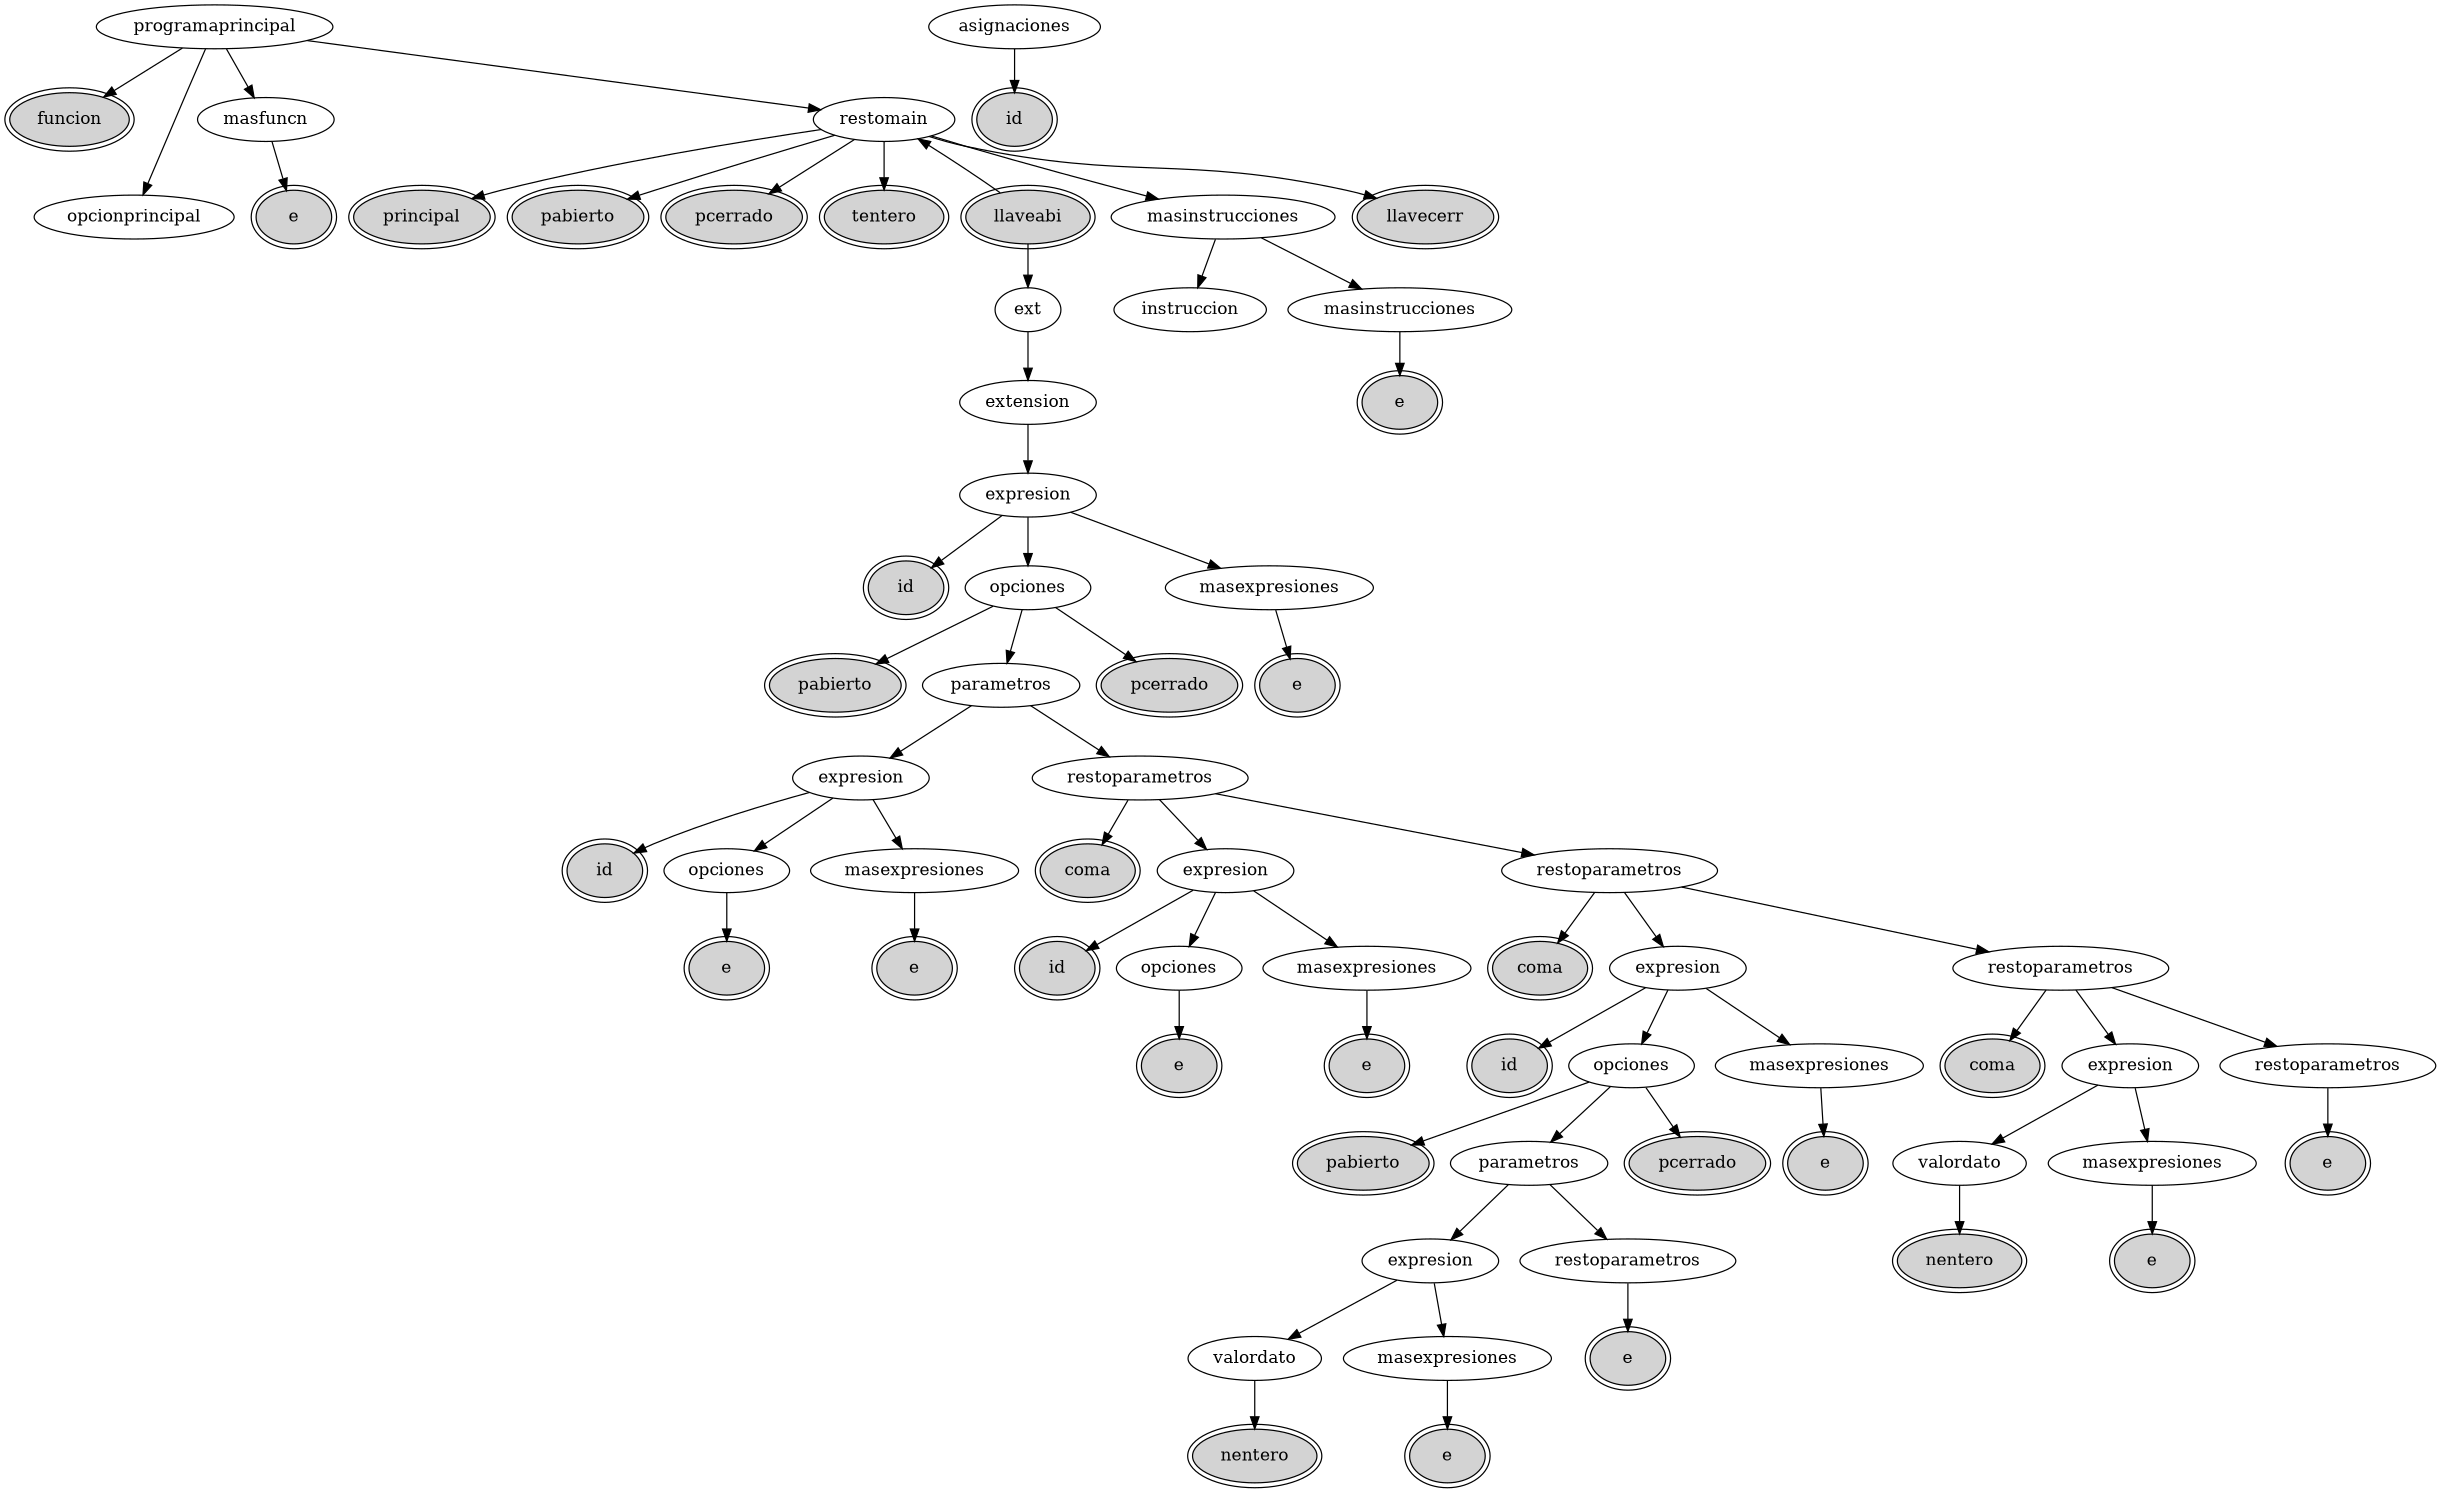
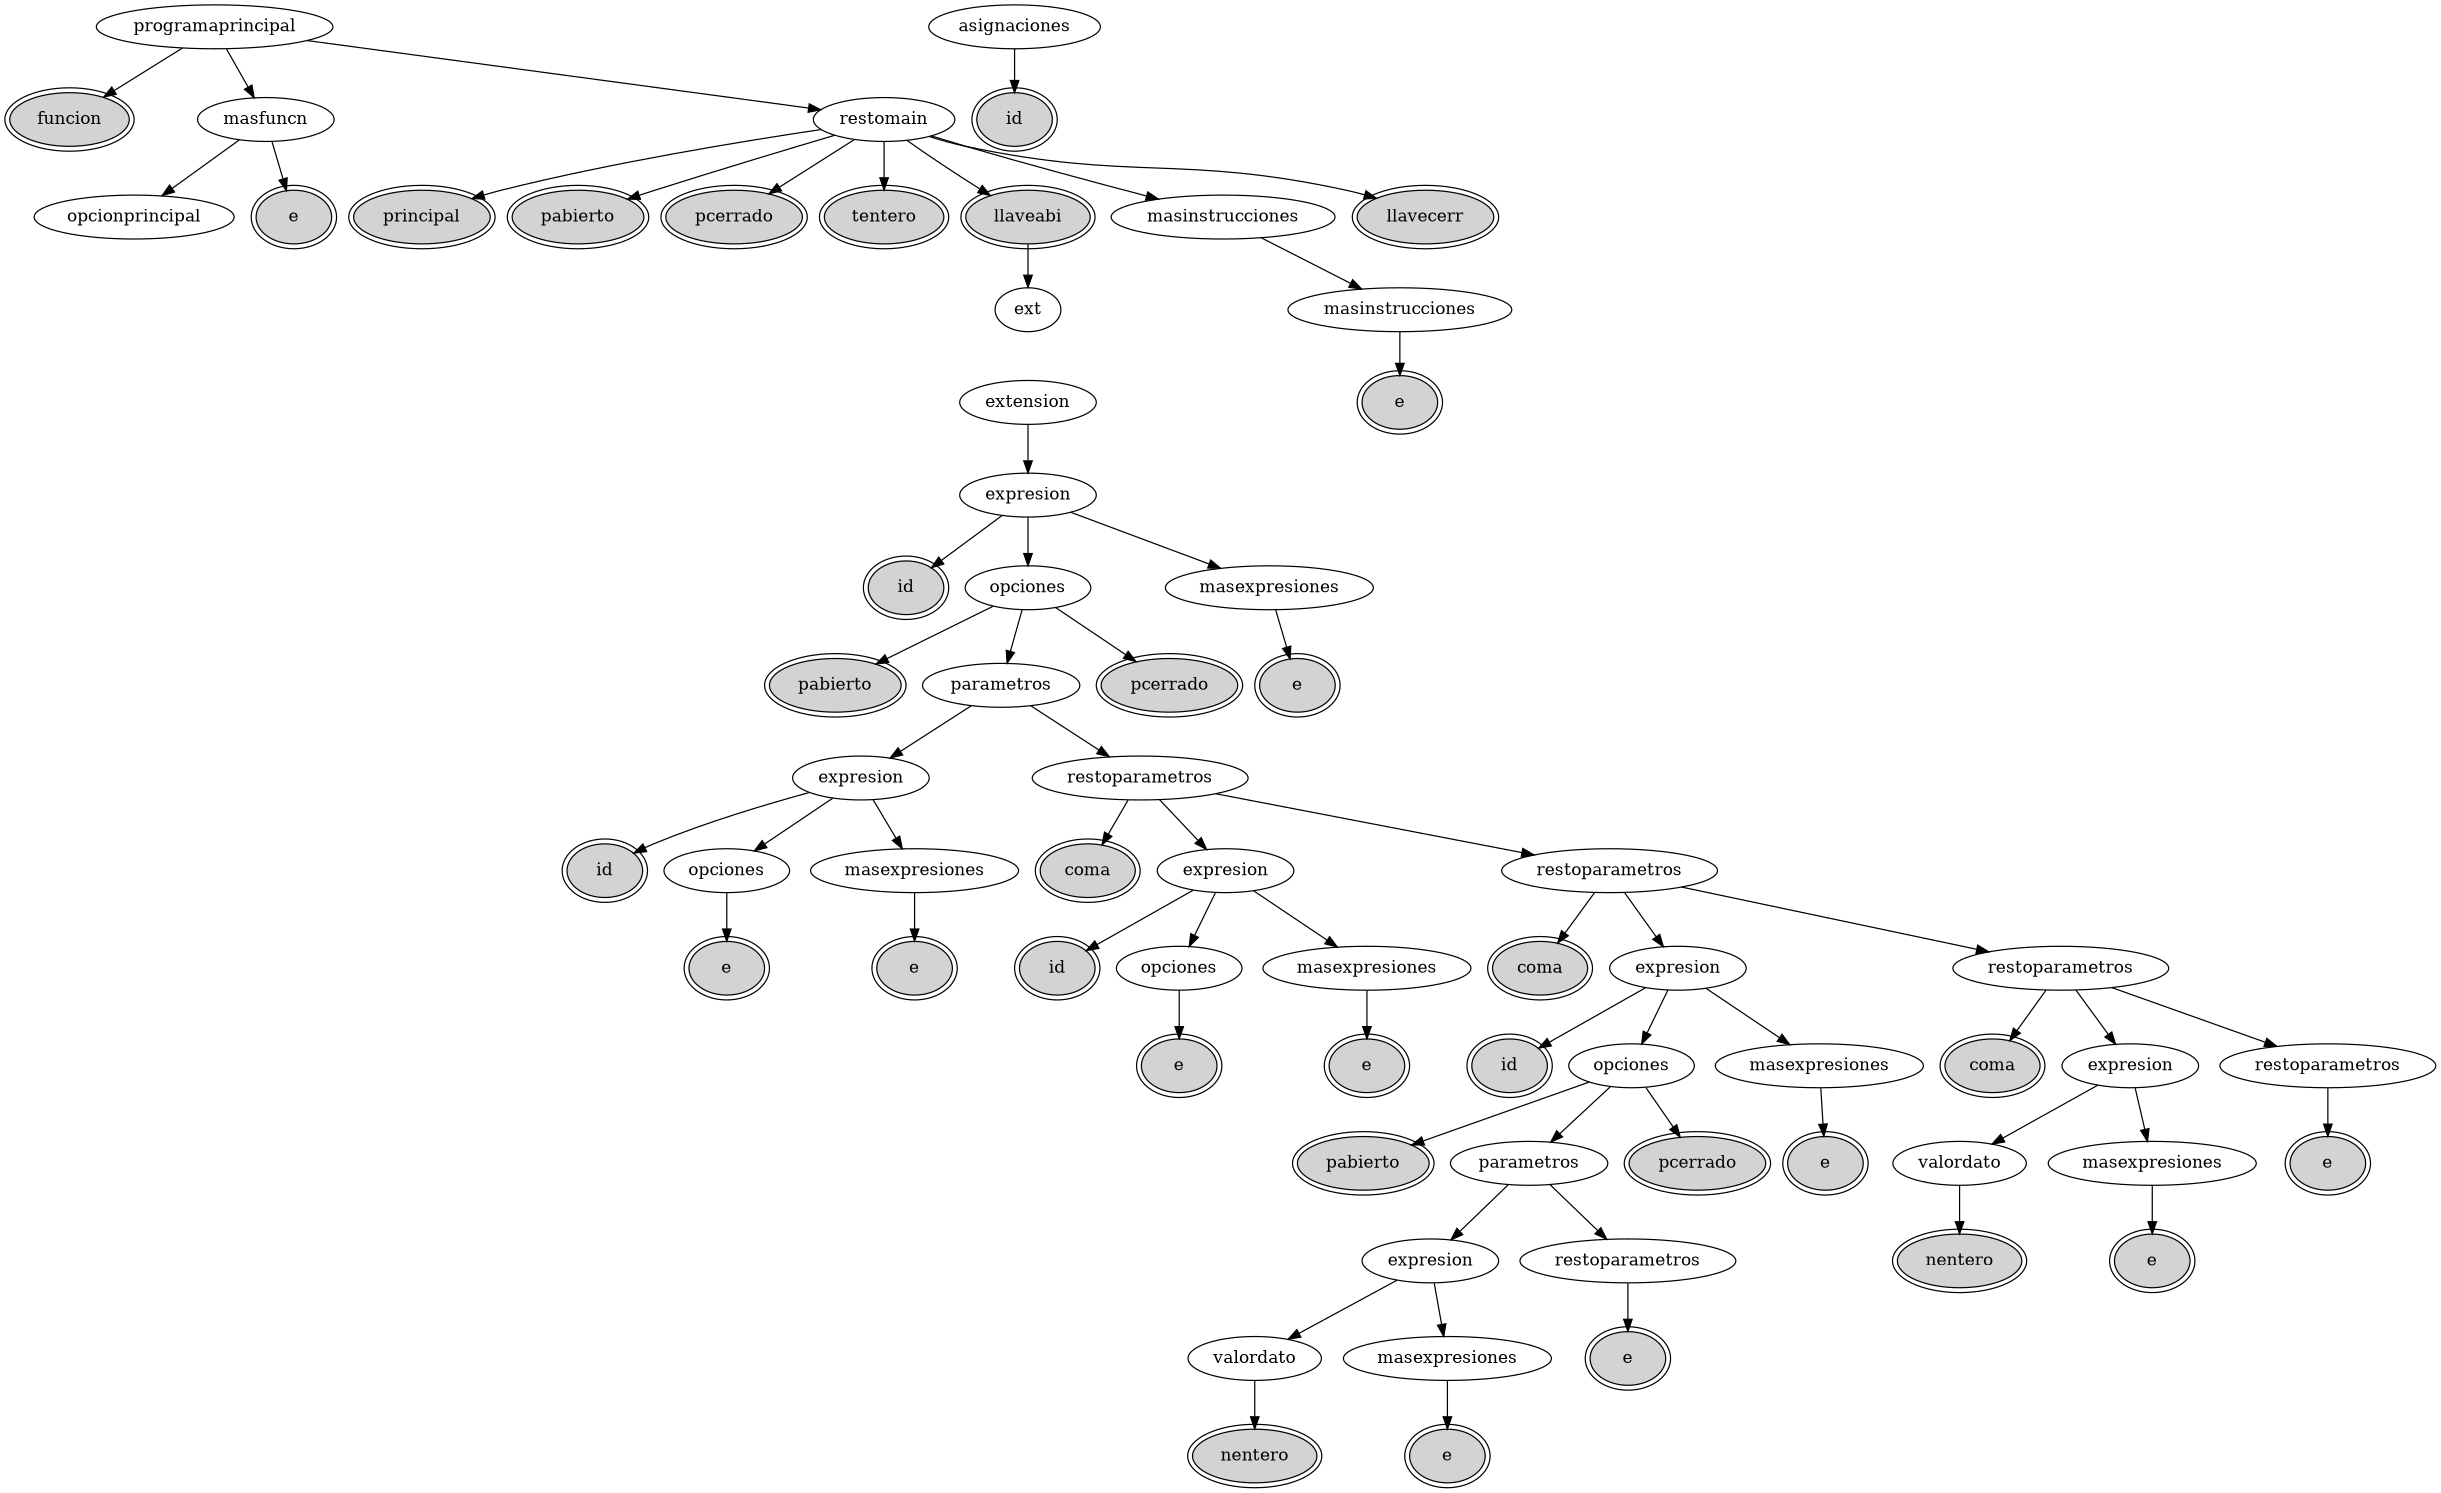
(176, 116) -> (206, 164)
(965, 169) -> (943, 165)
(1190, 310) -> none
(1028, 350) -> none
